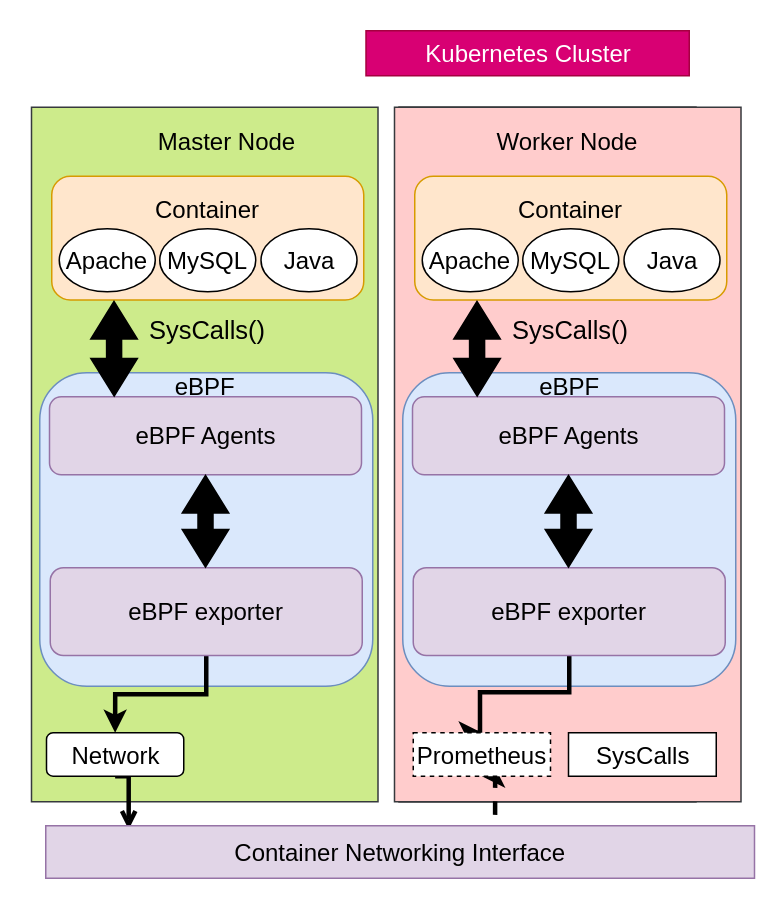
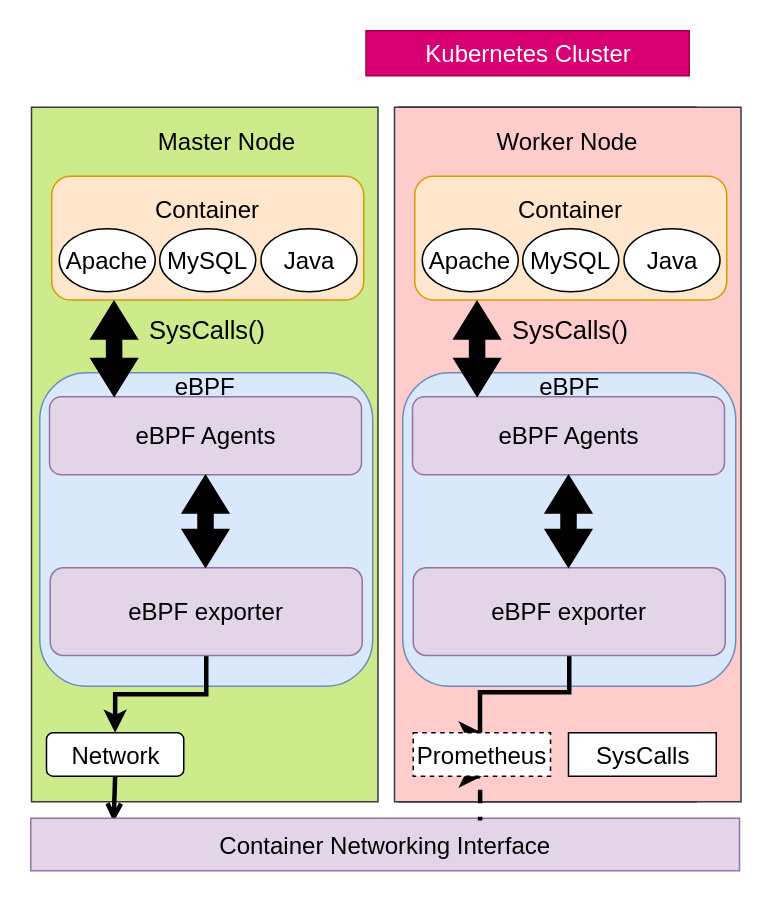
(400, 852) -> (385, 845)
